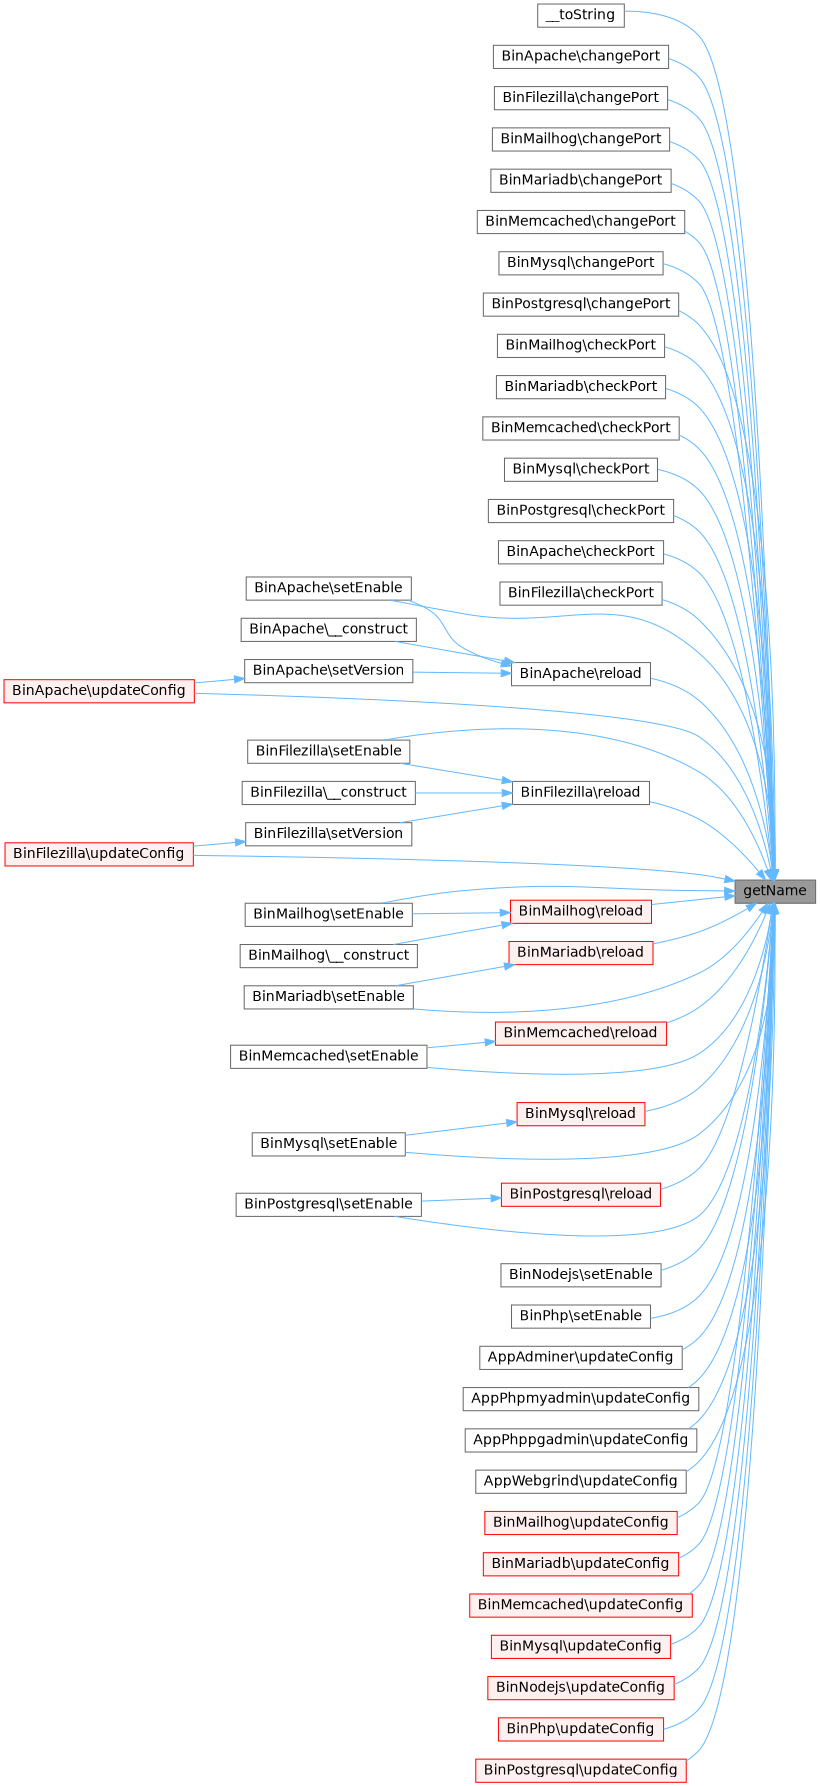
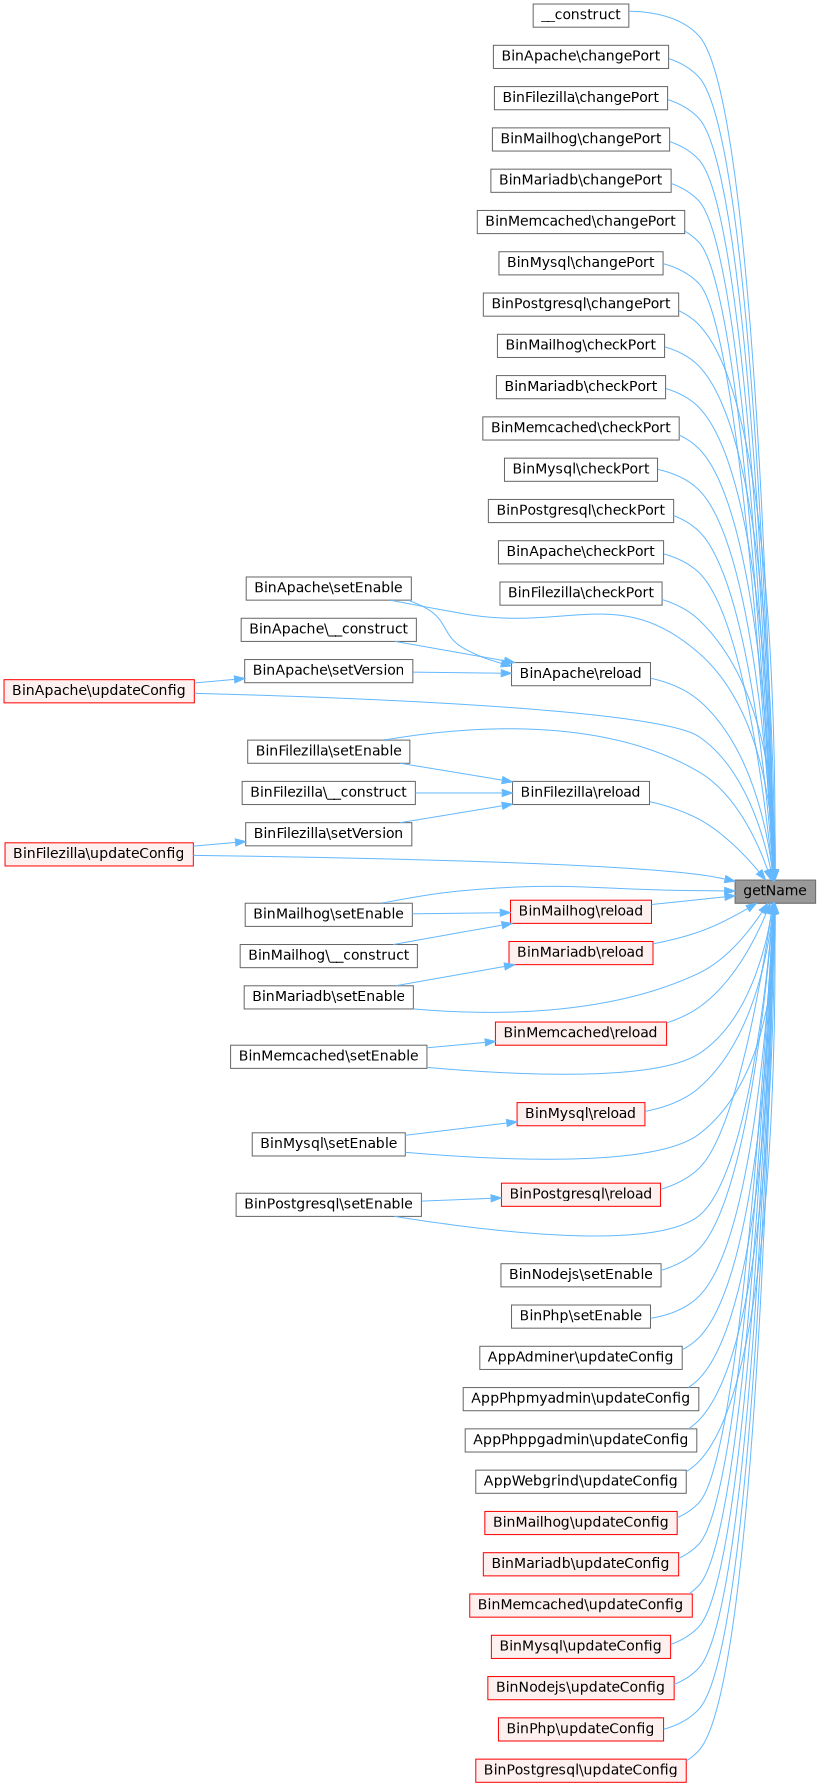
(581, 16) -> (581, 16)
